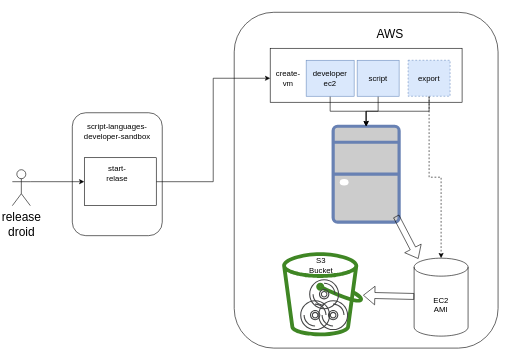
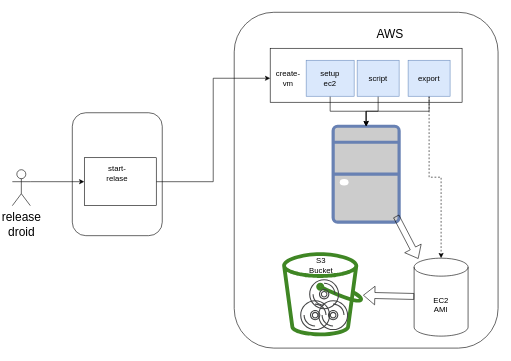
(330, 78) -> (330, 78)
(429, 78) -> (429, 78)
(117, 131) -> none
